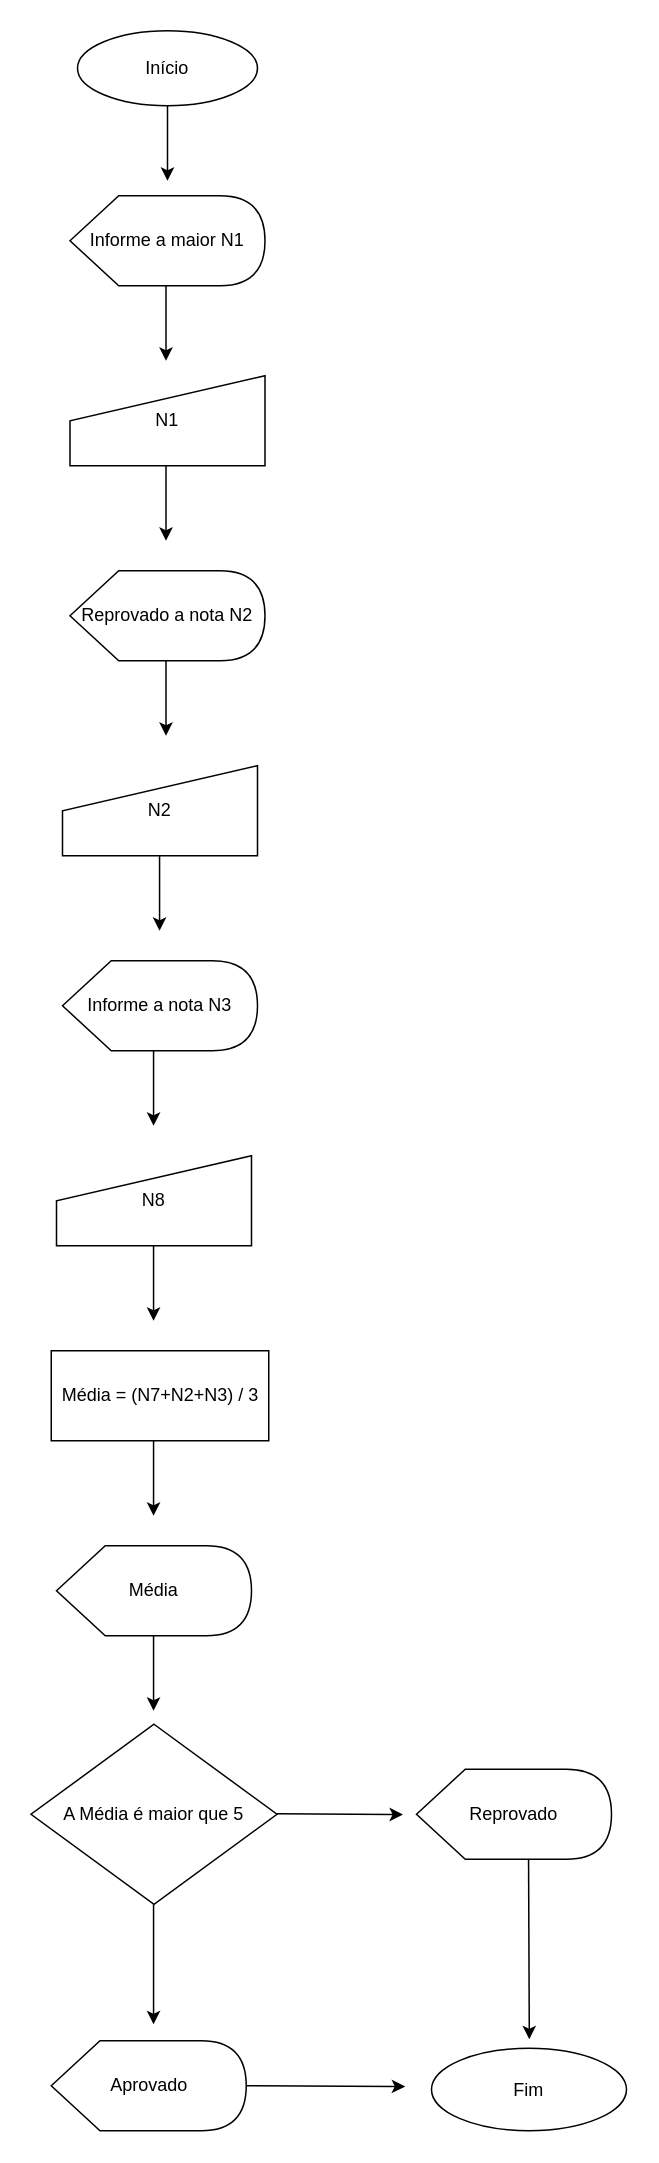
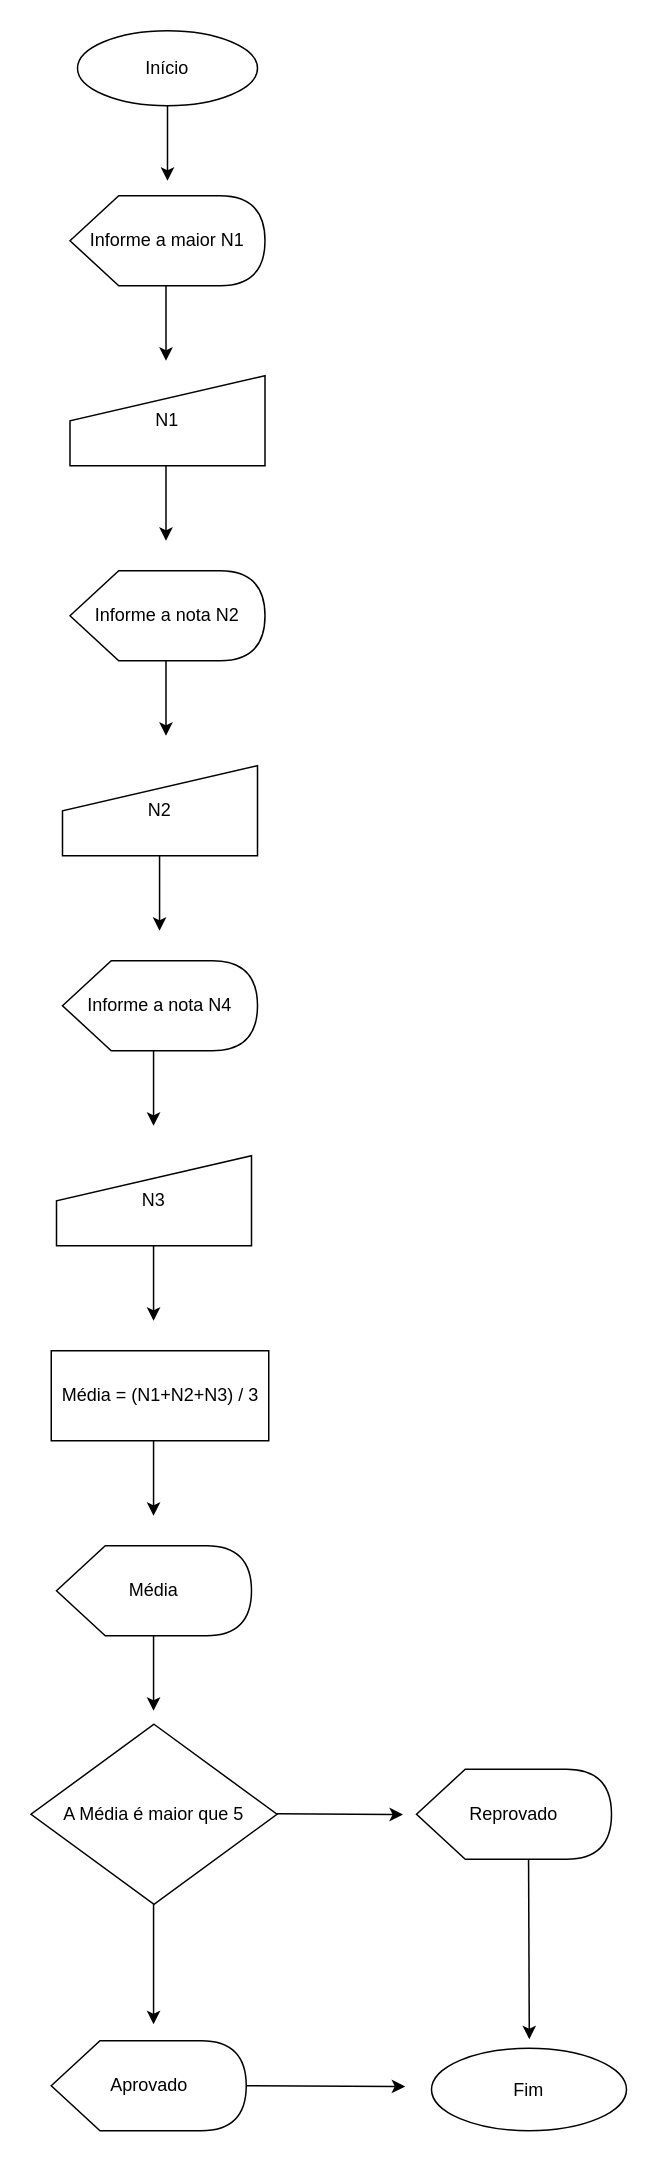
(167, 616) -> (167, 616)
(160, 1006) -> (160, 1006)
(154, 1201) -> (154, 1201)
(161, 1396) -> (161, 1396)
